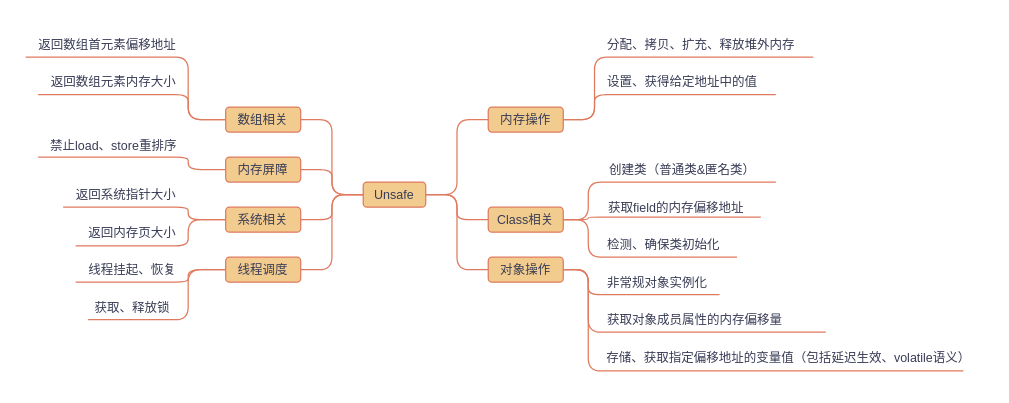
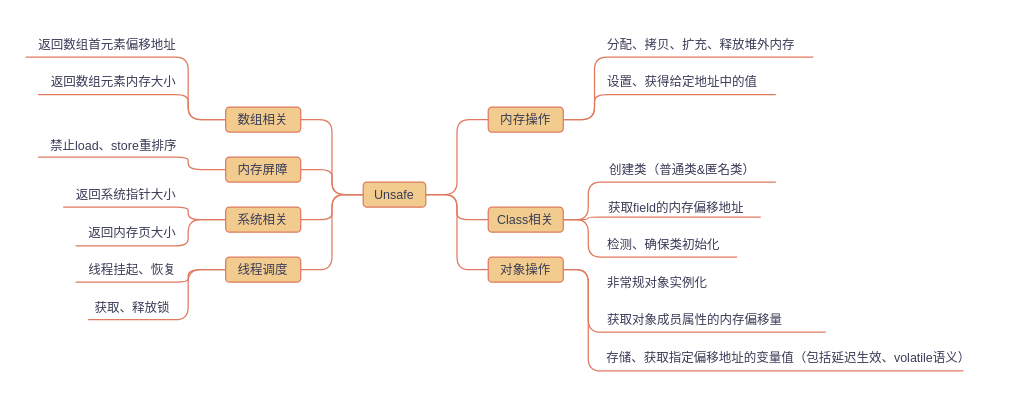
(656, 294) -> none
